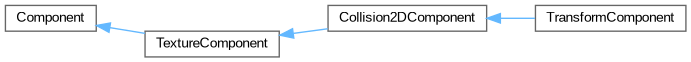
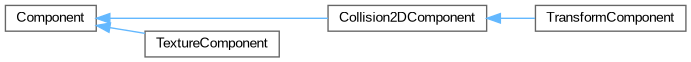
(311, 31) -> (219, 18)
